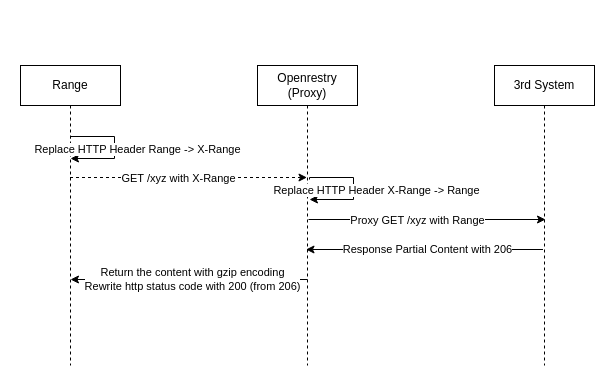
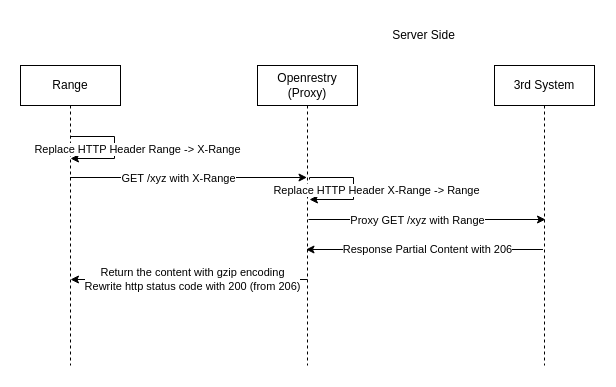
none -> (424, 36)
(266, 178) -> (266, 178)
